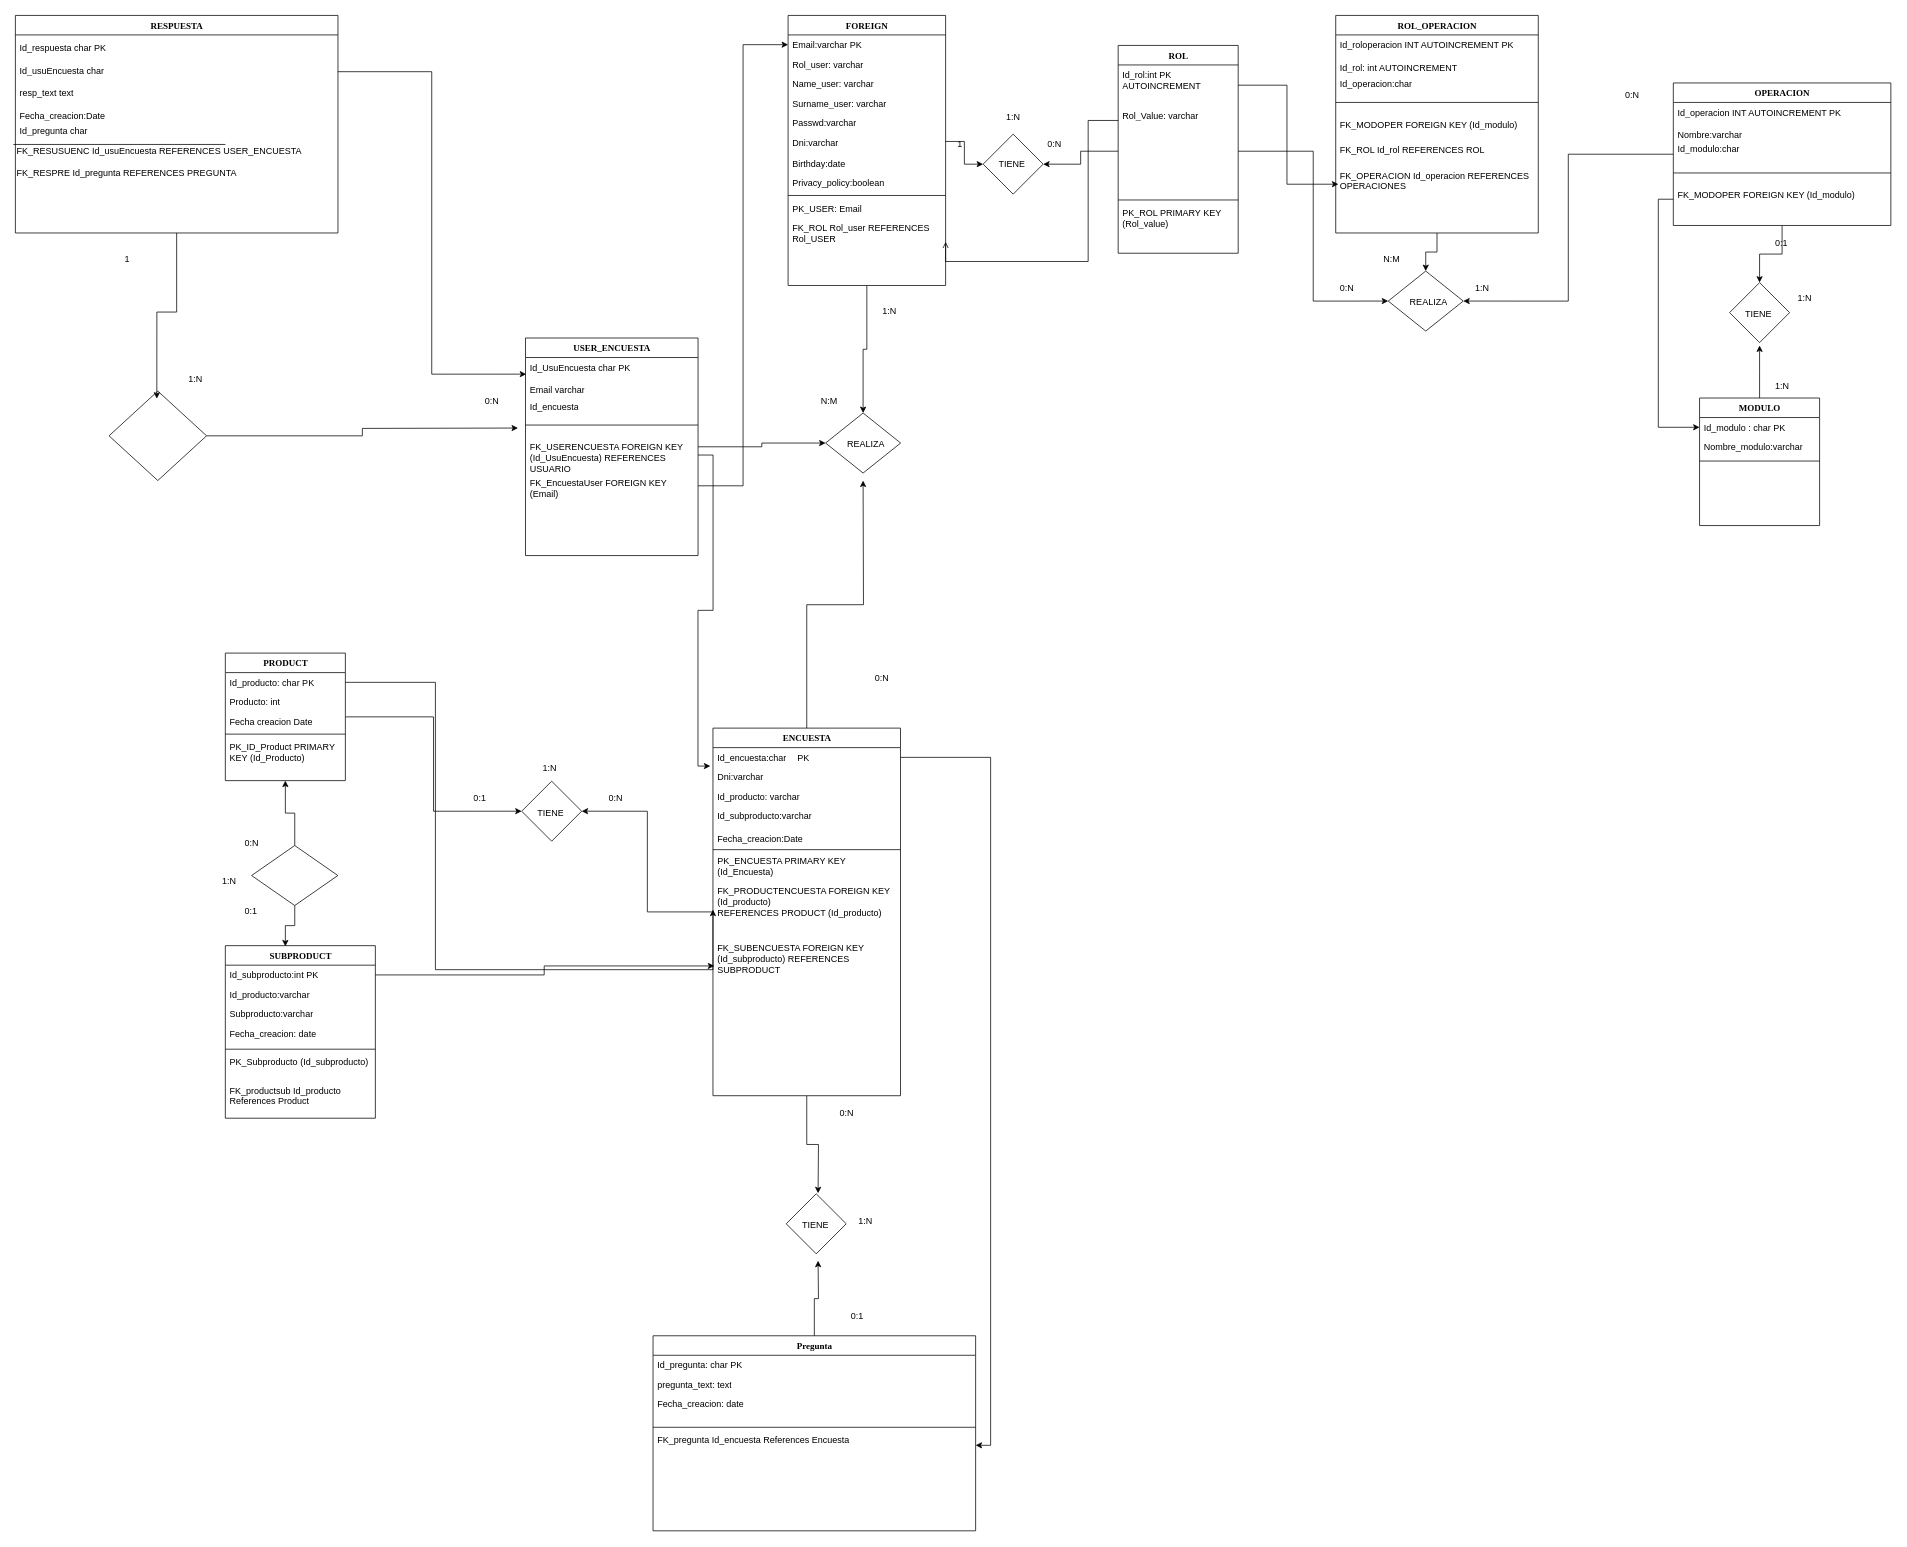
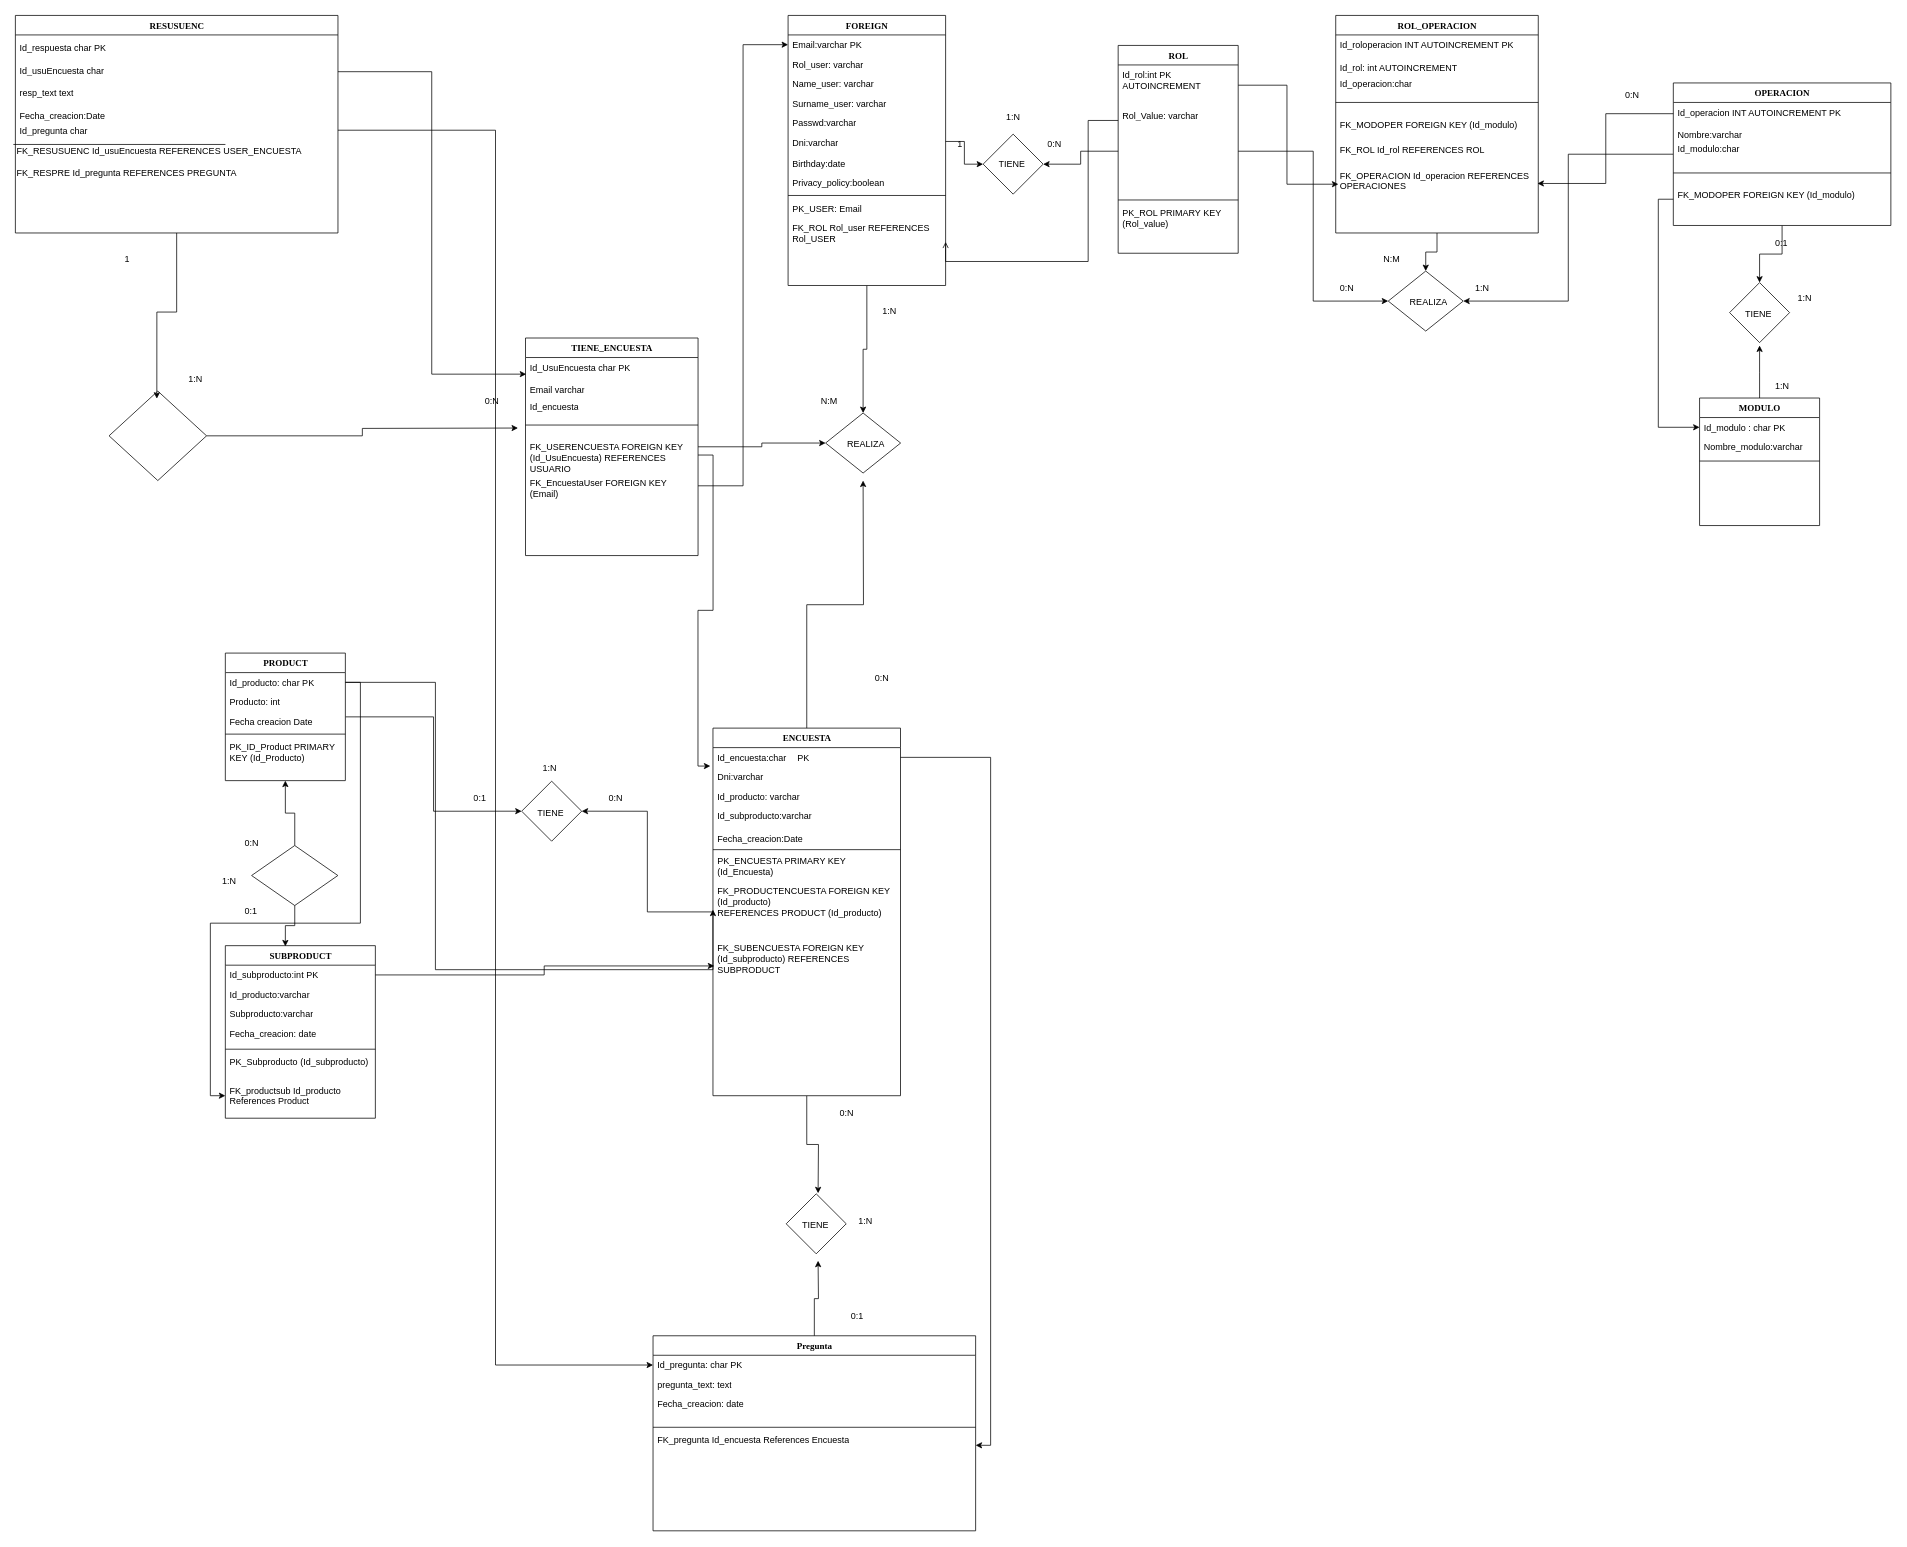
(177, 26) -> (177, 26)
none -> (1605, 146)
(612, 349) -> (612, 349)
none -> (495, 669)
none -> (360, 805)
